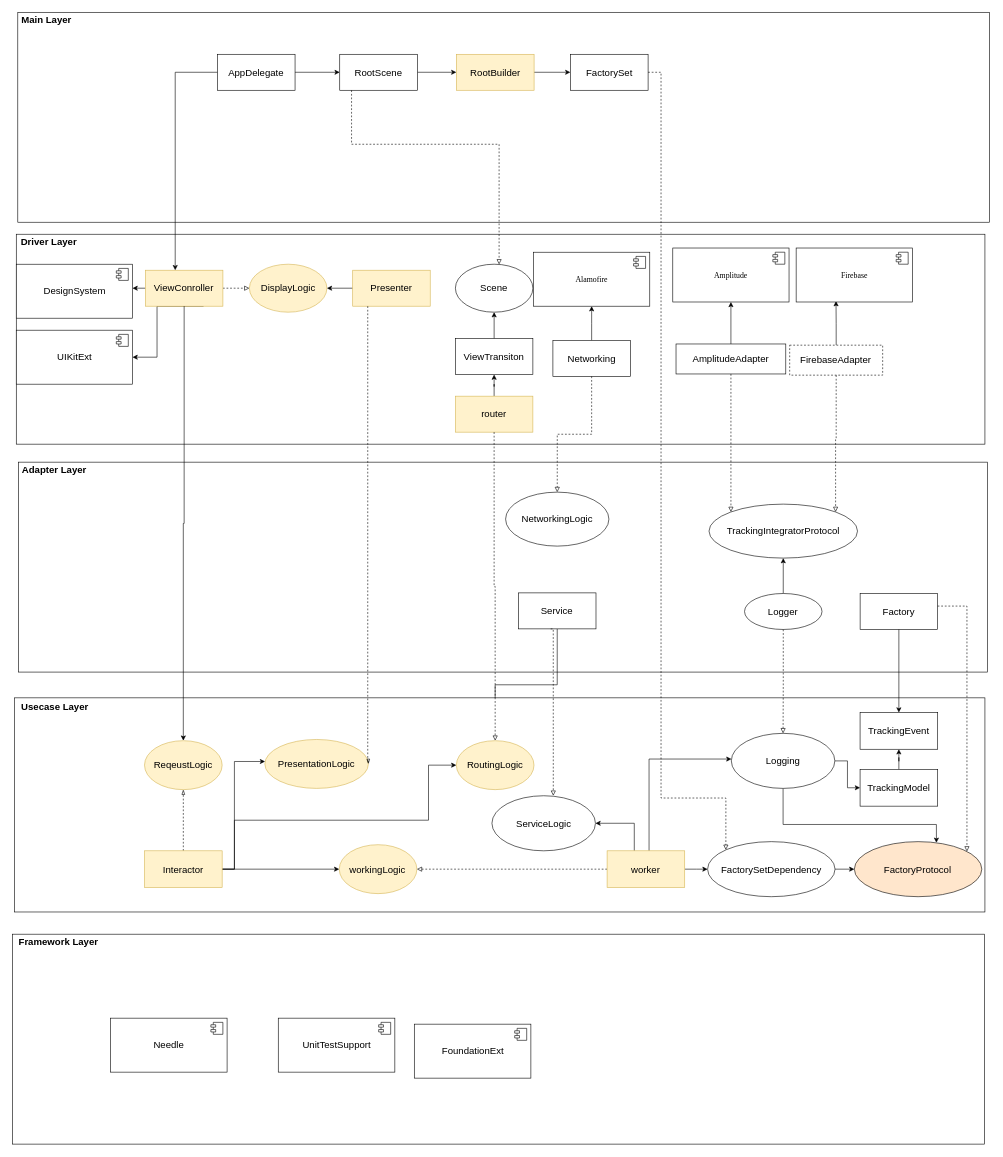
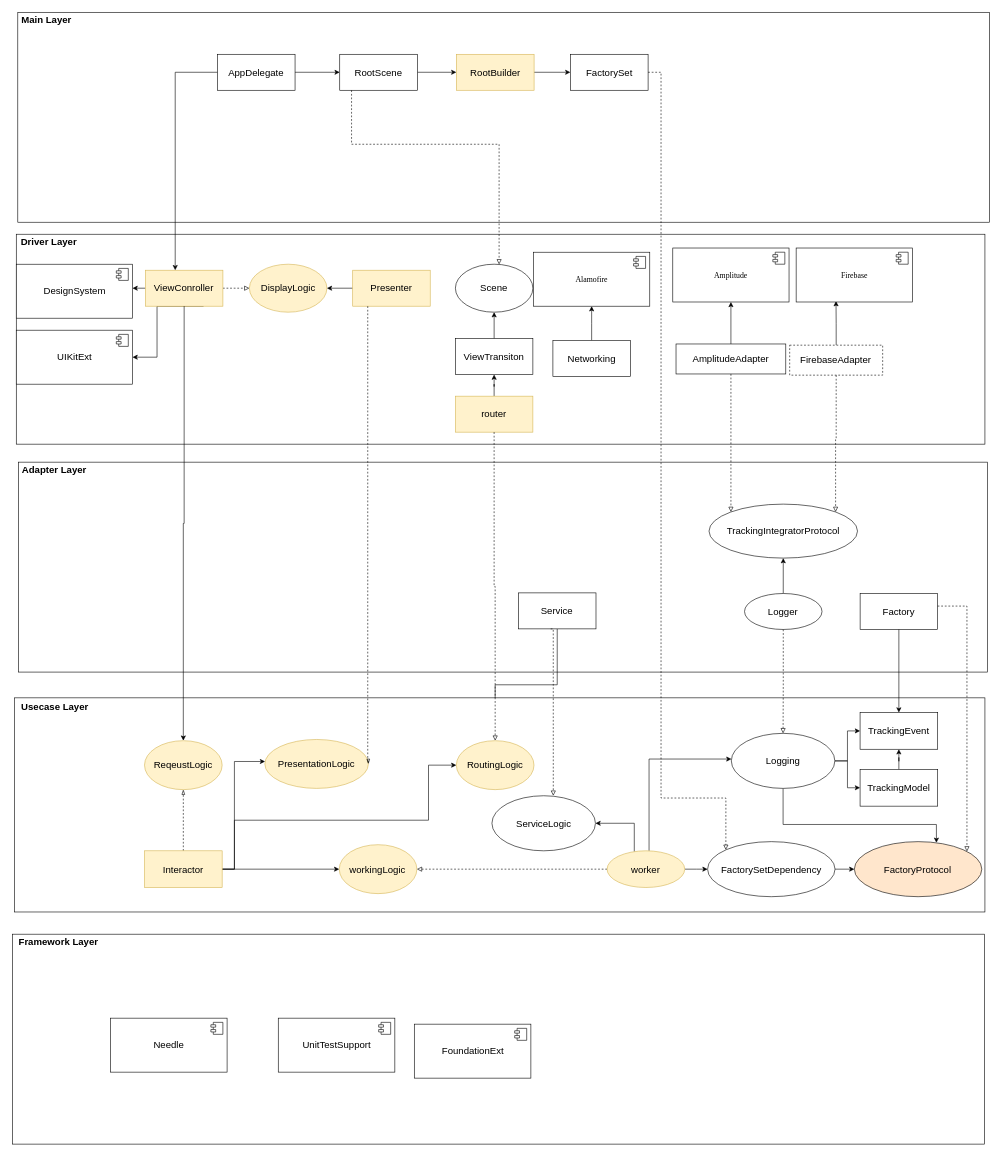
(576, 434) -> none
(557, 519) -> none
none -> (847, 741)
(646, 869) -> (646, 869)
